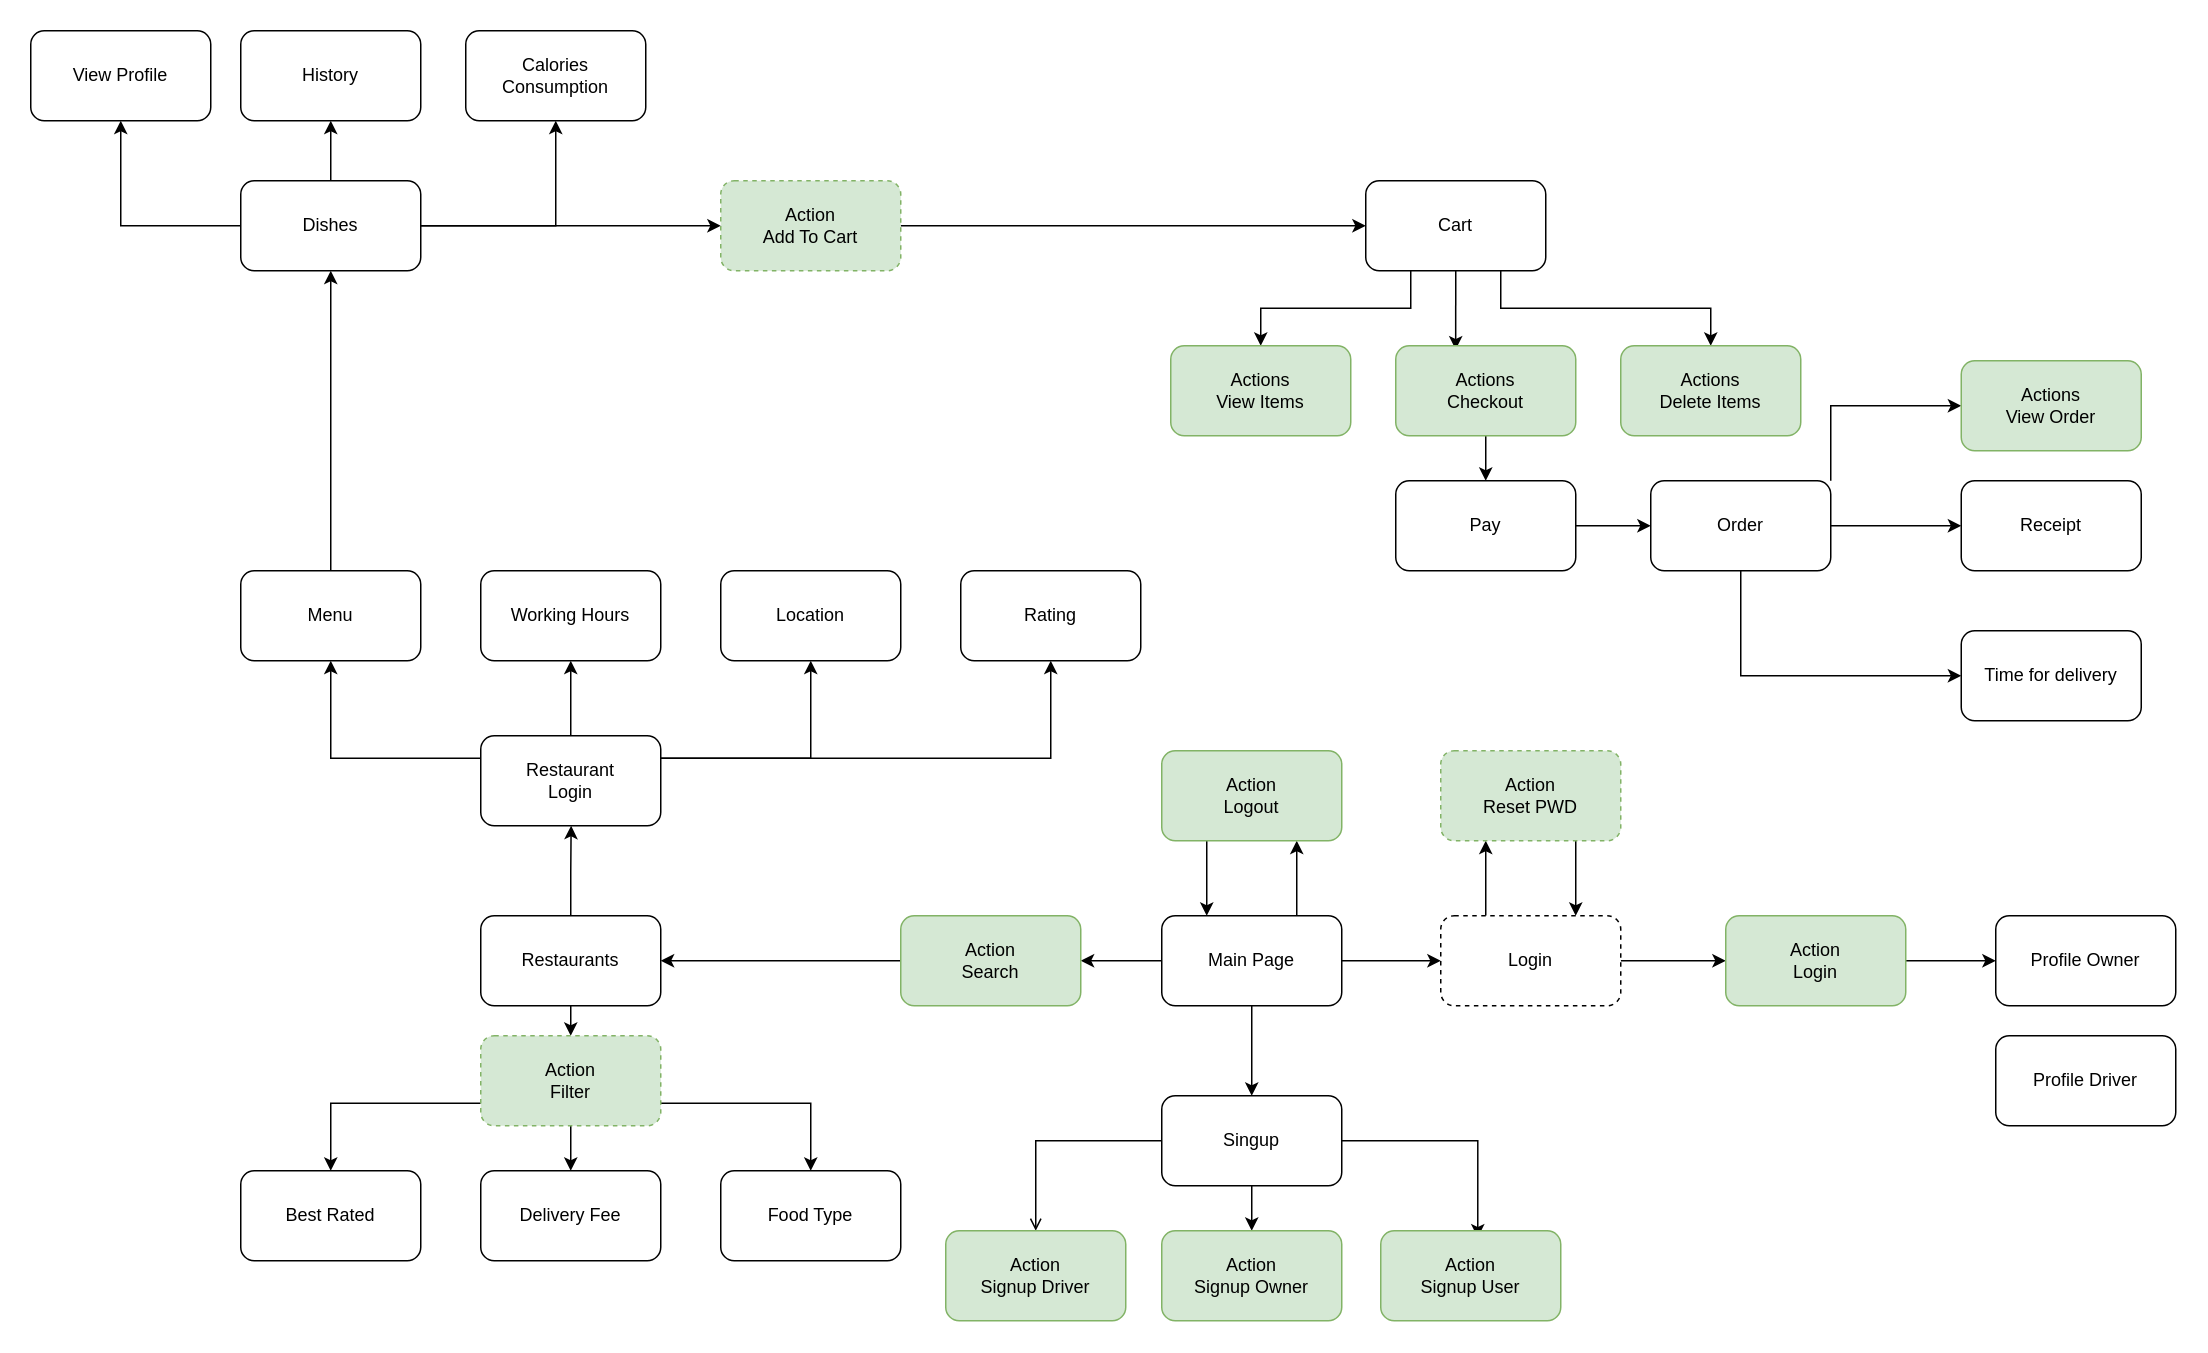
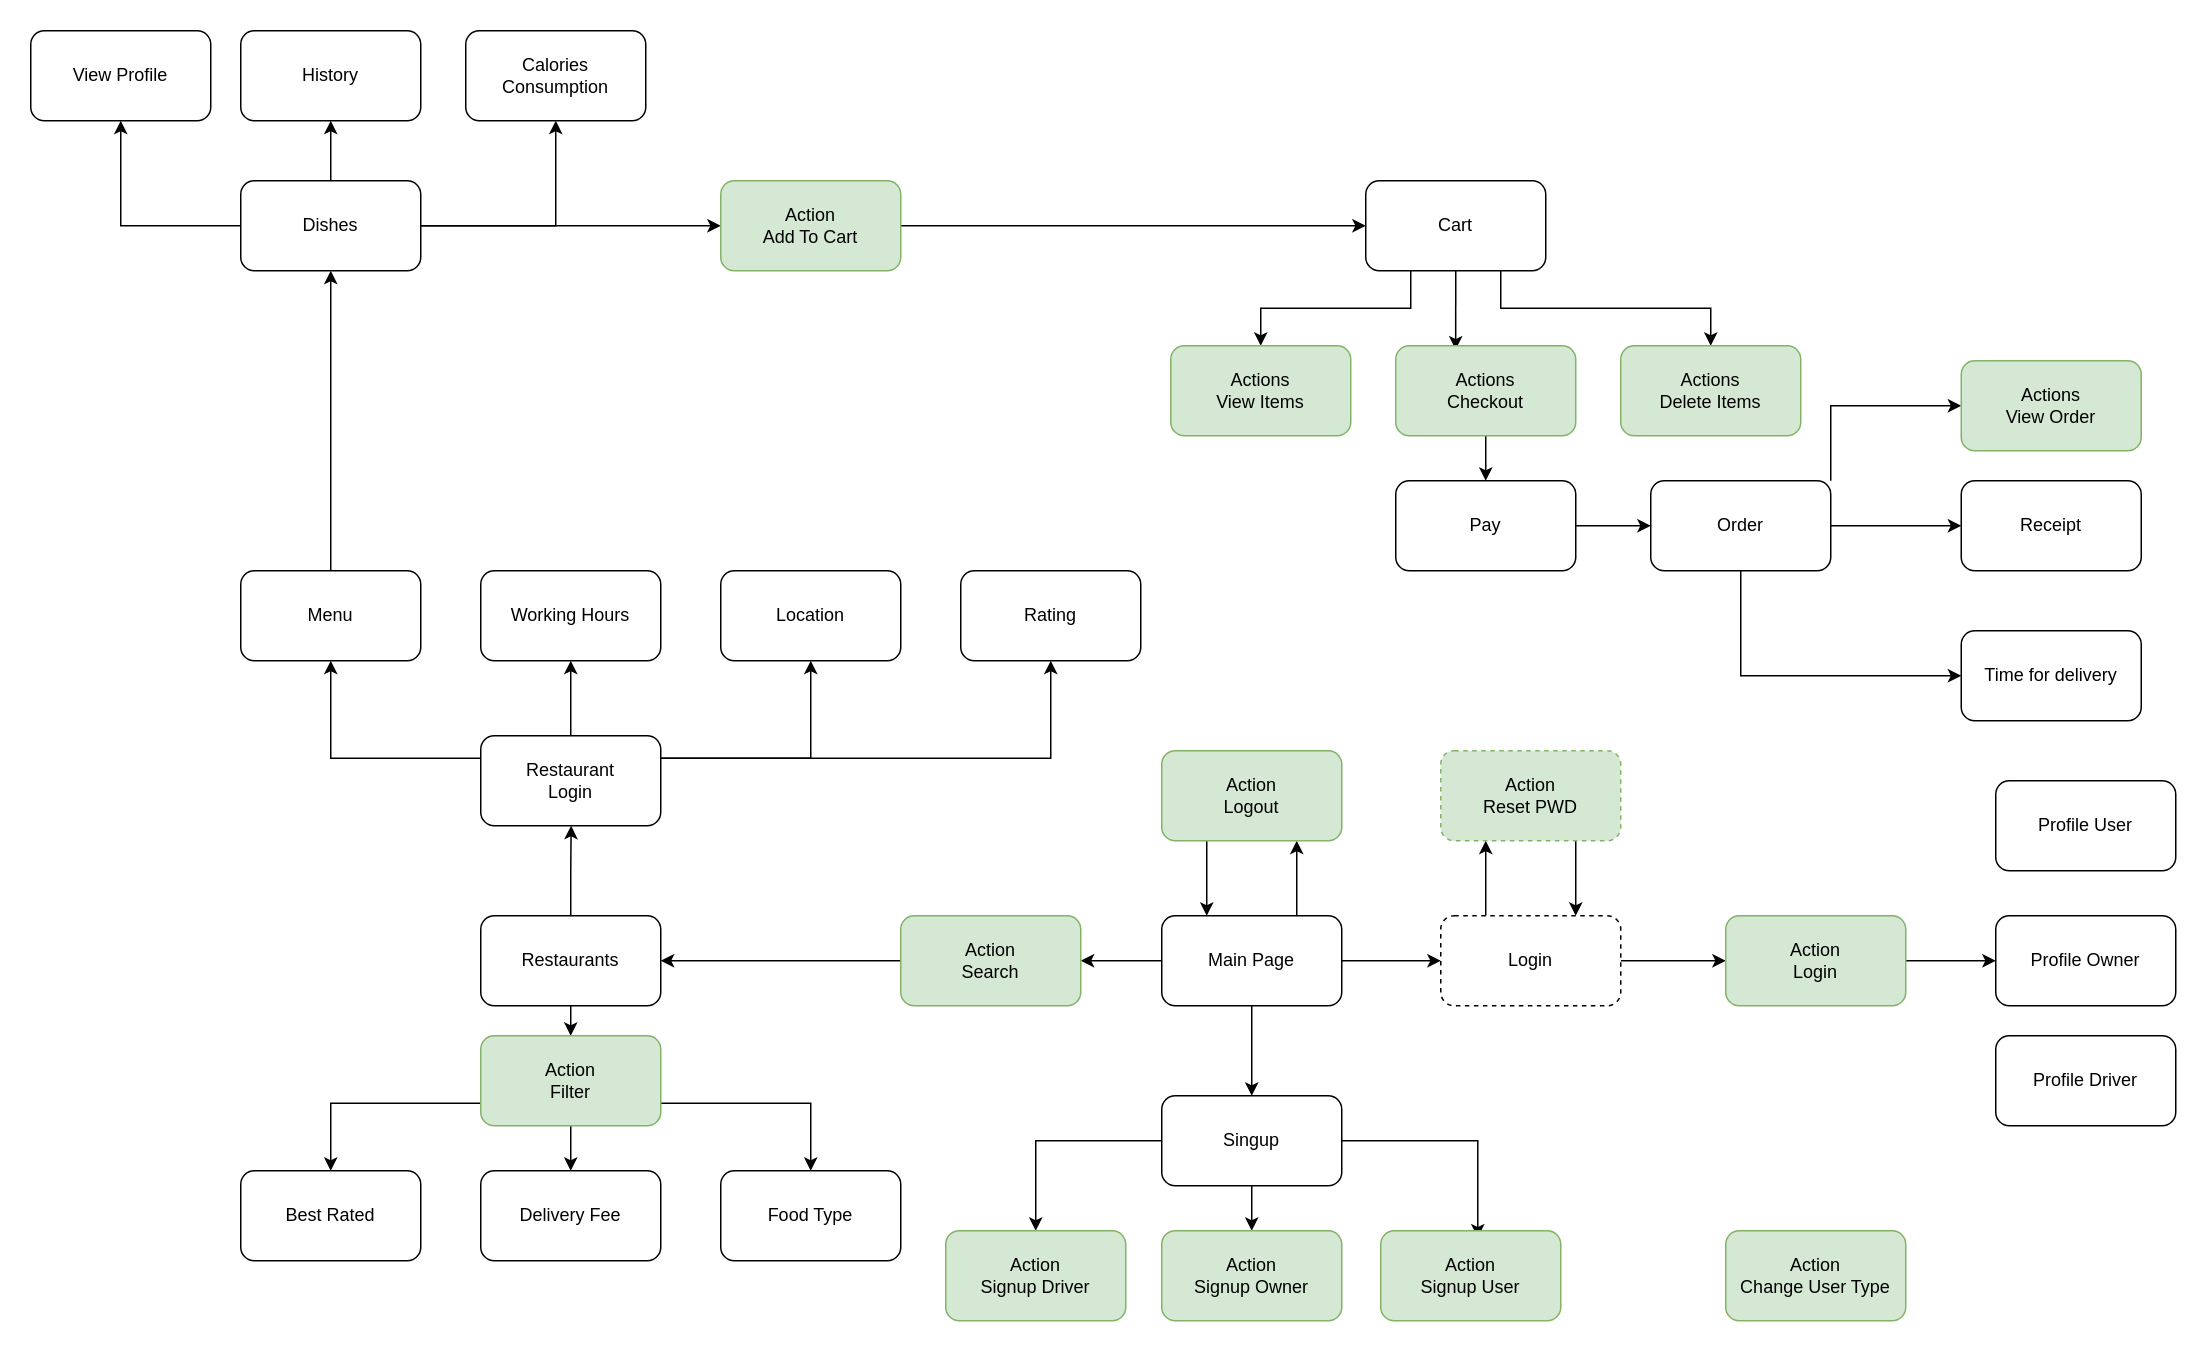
(811, 226) -> (811, 226)
none -> (2086, 826)
(571, 1081) -> (571, 1081)
(1036, 1221) -> (1036, 1219)
none -> (1816, 1276)
